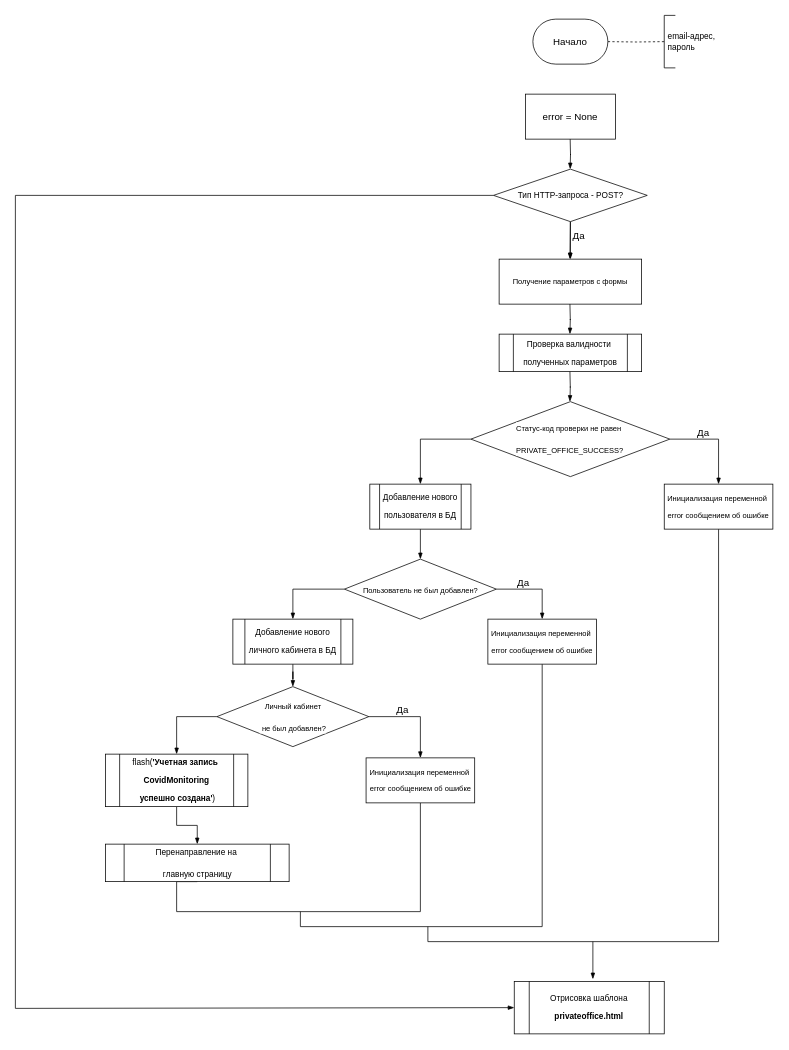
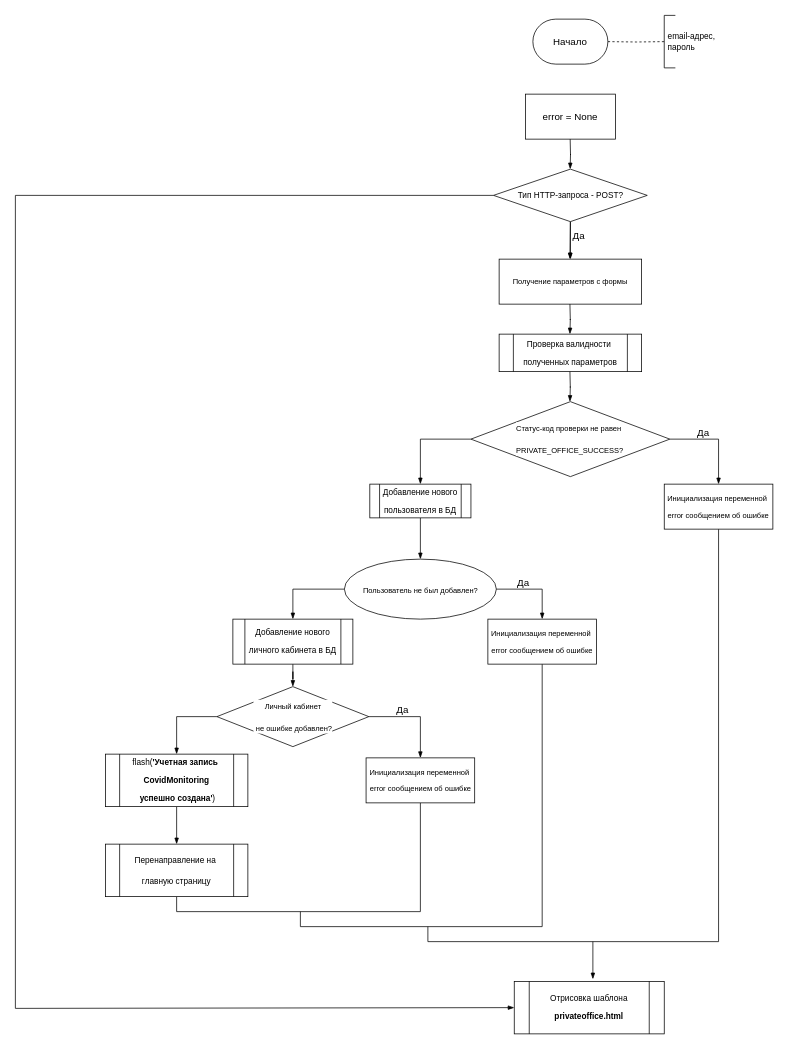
(420, 507) -> (420, 501)
(420, 589) -> (420, 589)
(293, 717) -> (293, 717)
(197, 863) -> (177, 870)
